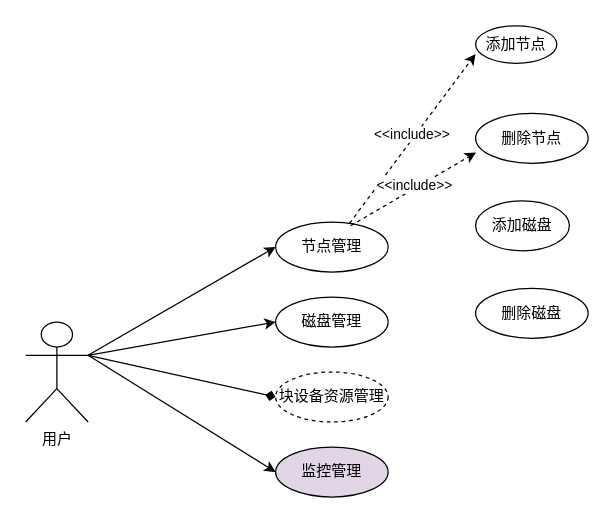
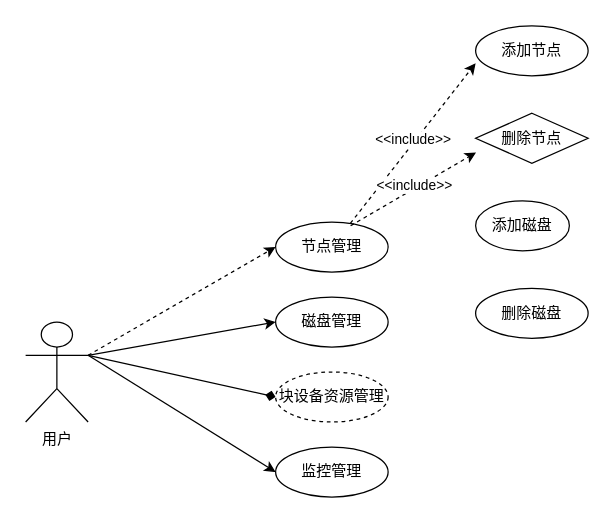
(516, 44) -> (532, 51)
(532, 138) -> (532, 138)
(180, 302) -> (180, 302)
(332, 472) -> (332, 472)
